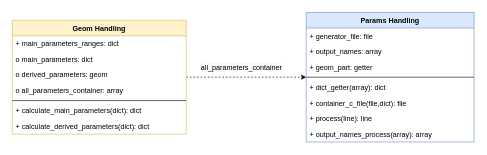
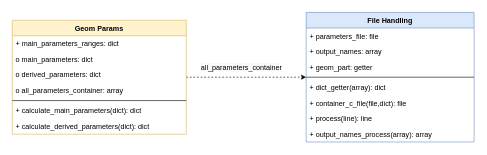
(390, 20) -> (390, 20)
(99, 28) -> (99, 28)
(347, 36) -> (349, 36)
(64, 75) -> (63, 75)
